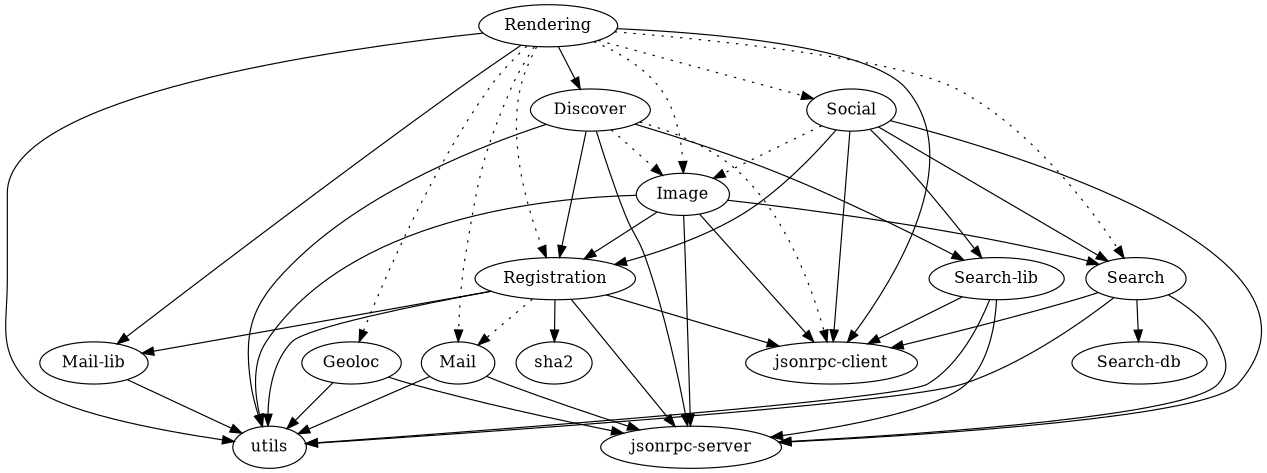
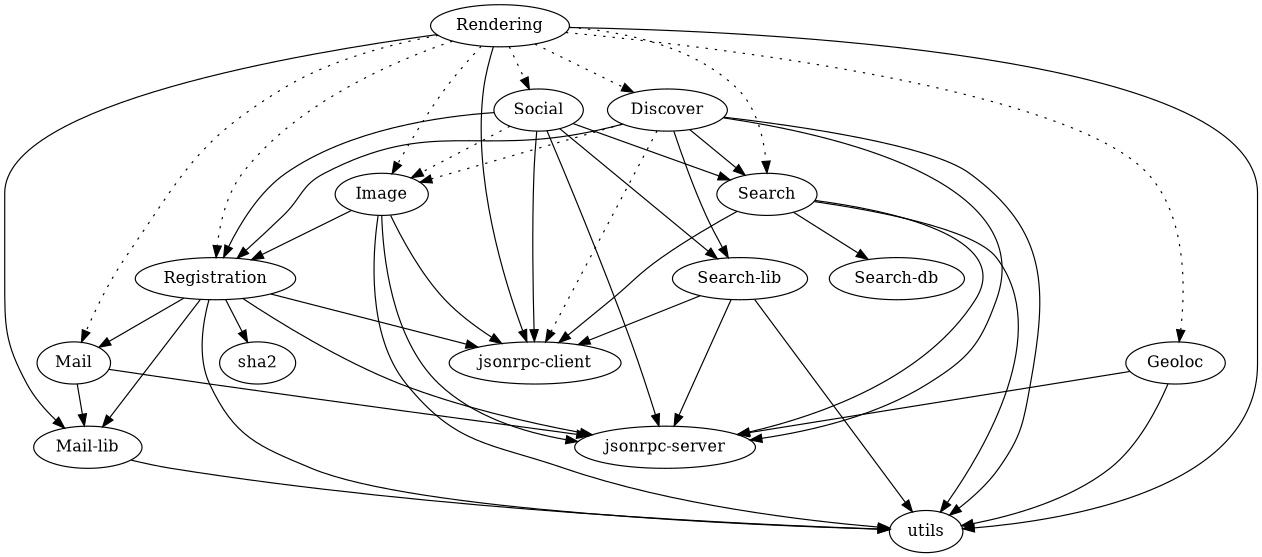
(567, 63) -> (579, 66)
(927, 228) -> (713, 149)
(510, 318) -> (146, 320)
(369, 403) -> (80, 399)
